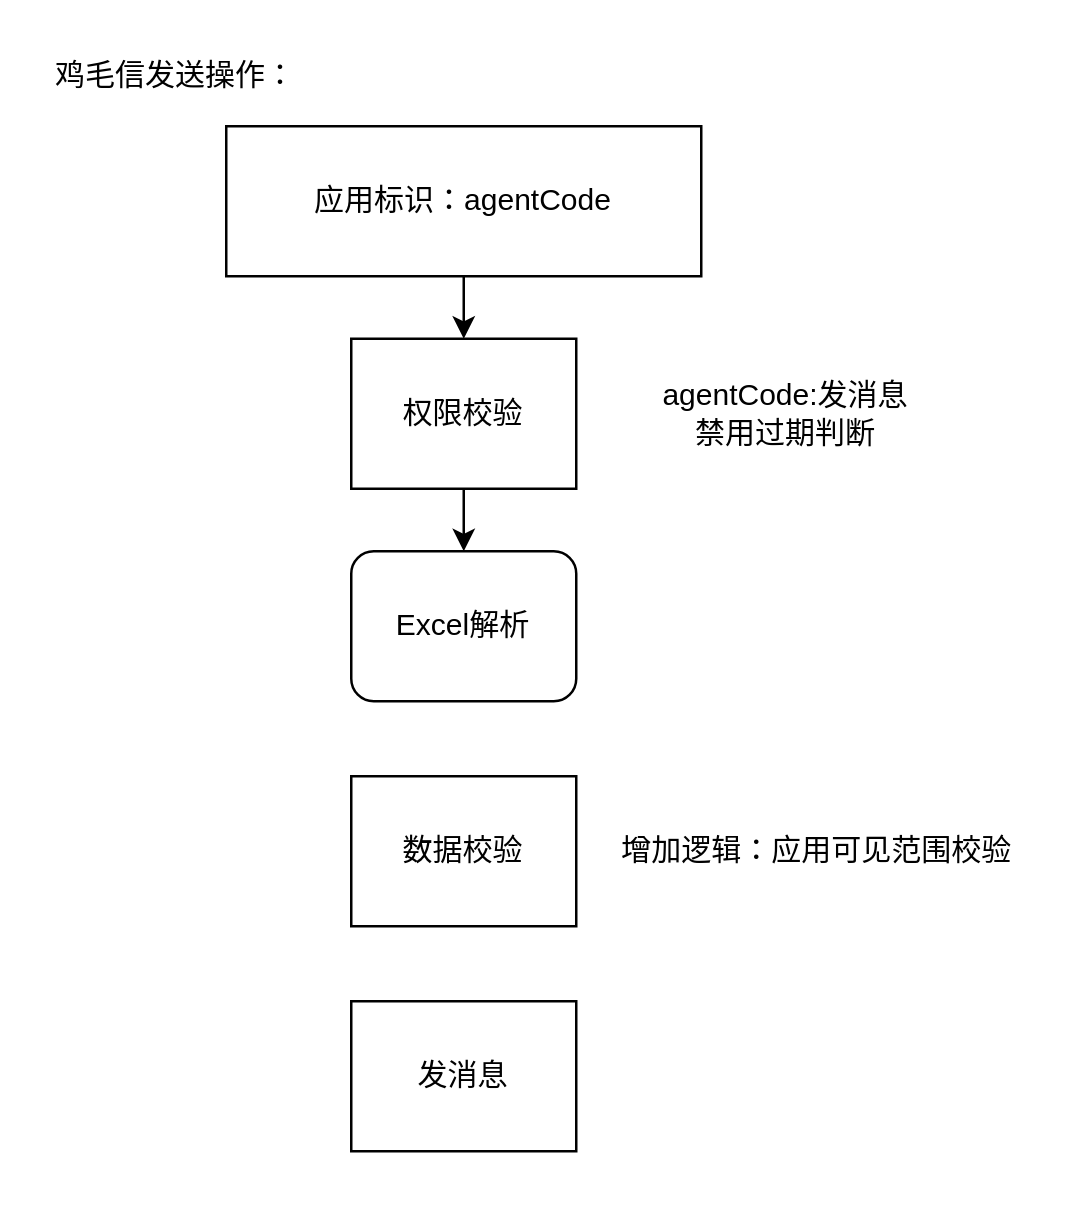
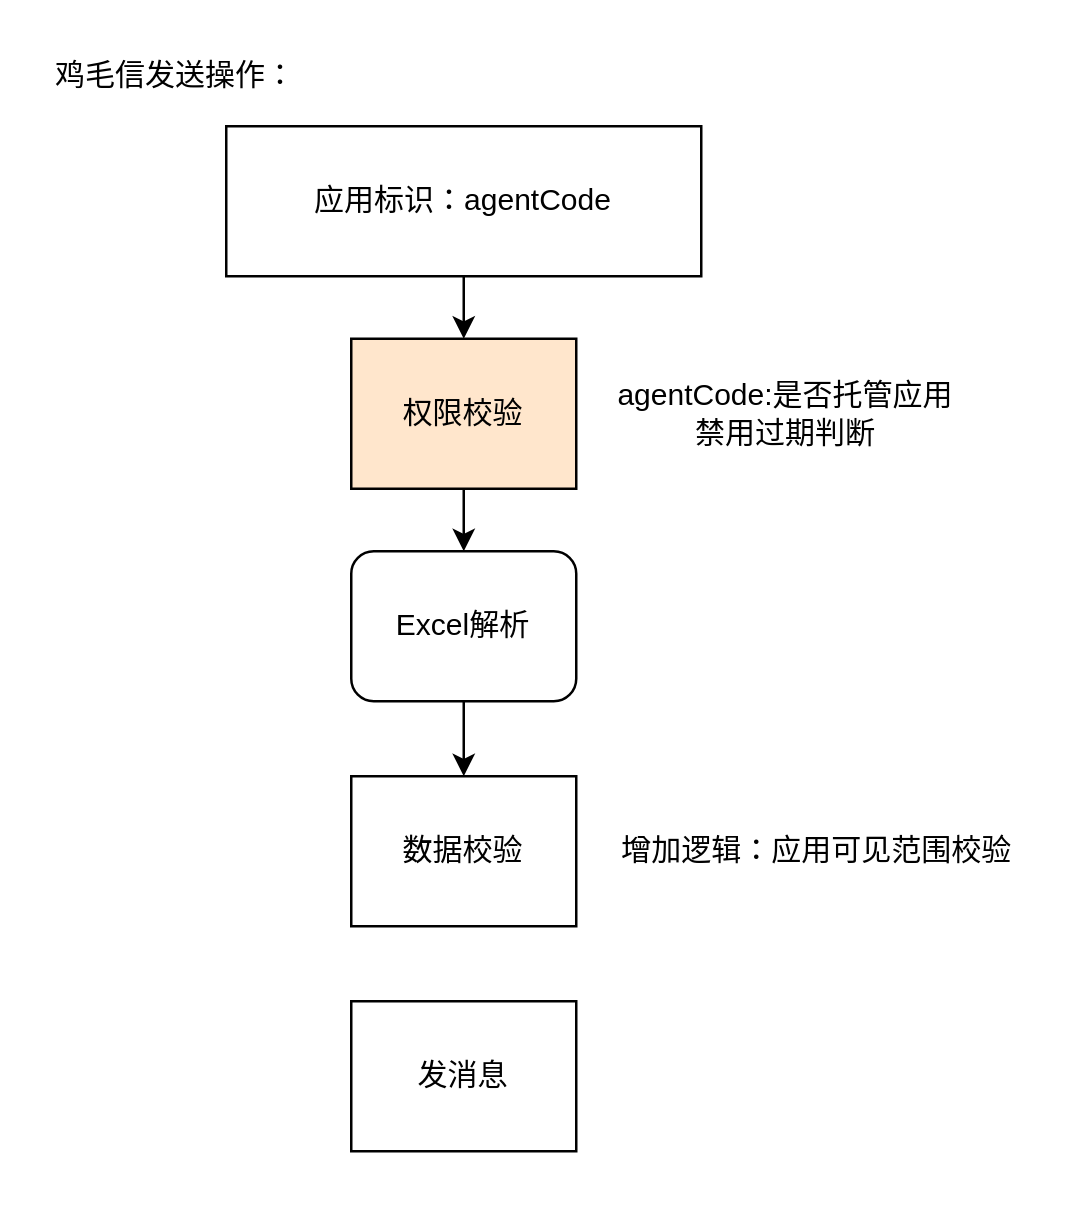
(464, 414) -> (464, 414)
(786, 414) -> (786, 414)
none -> (464, 747)
